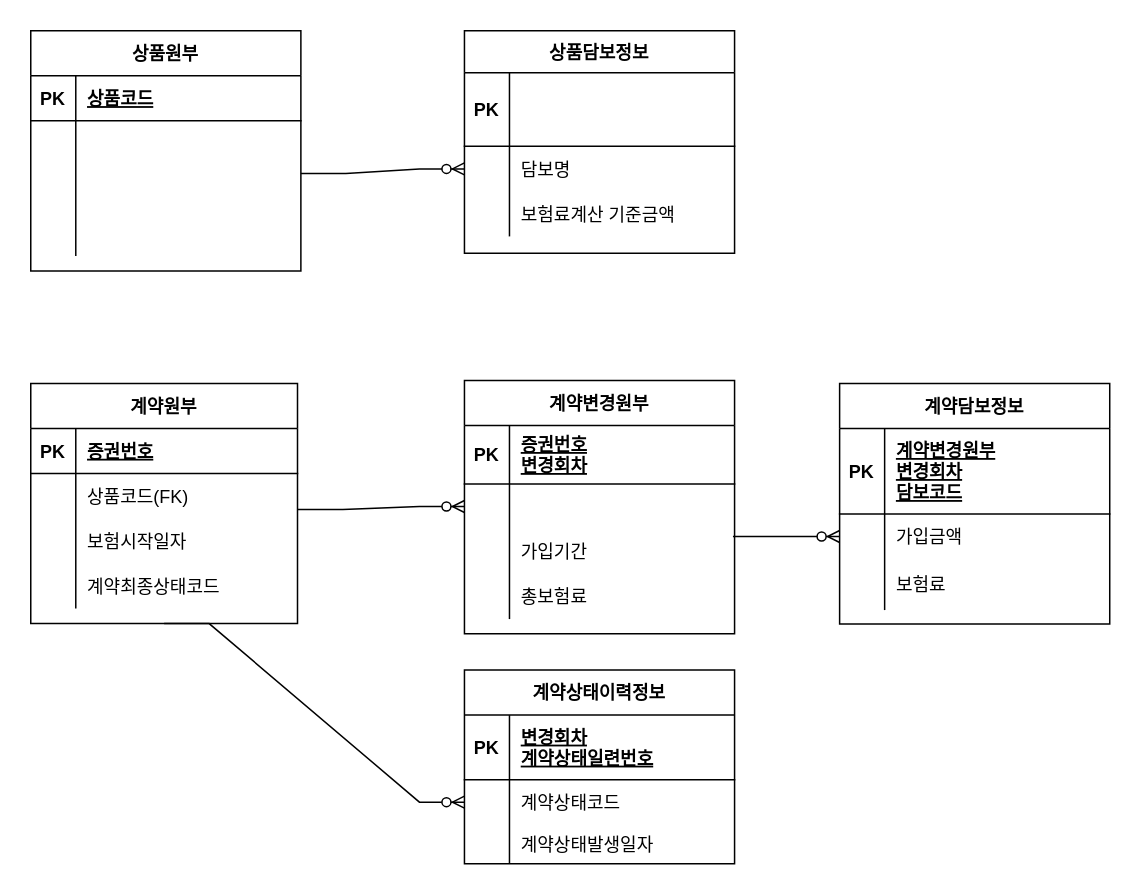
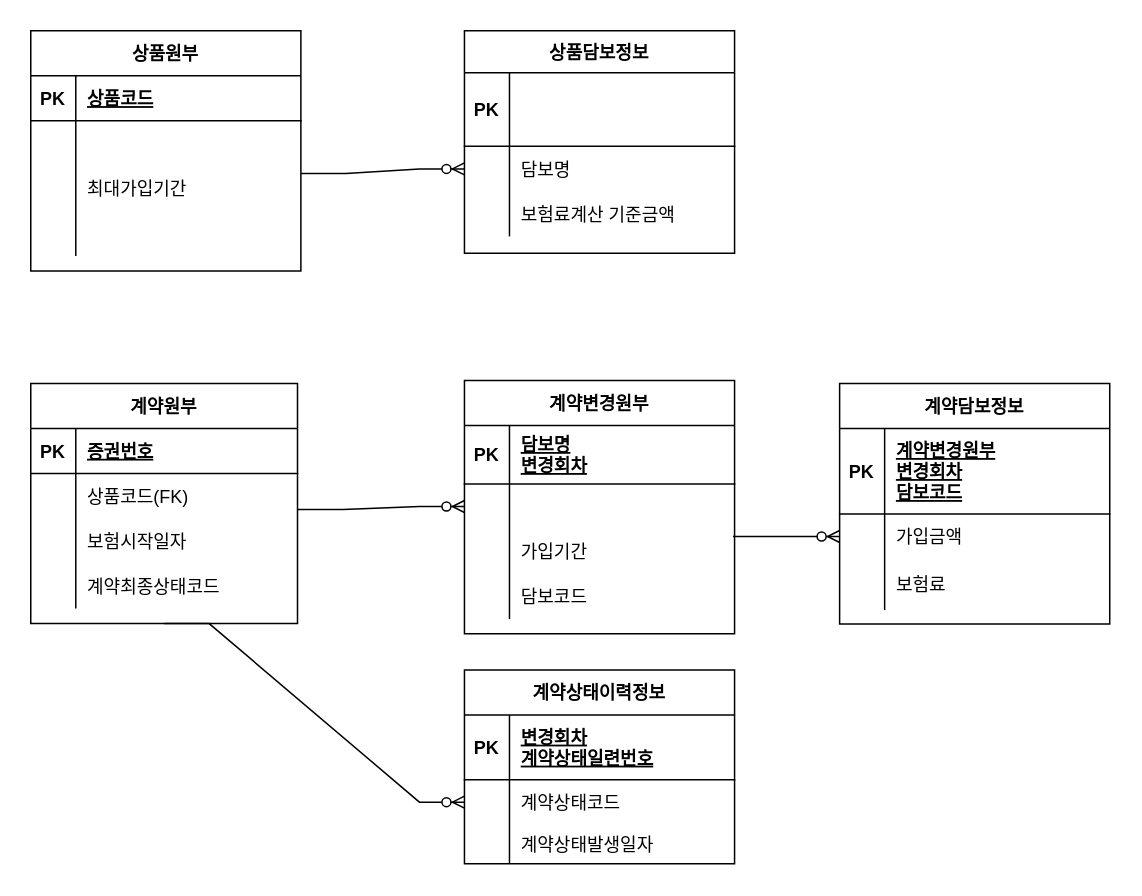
none -> (188, 188)
(557, 445) -> (548, 445)
(557, 597) -> (557, 597)
